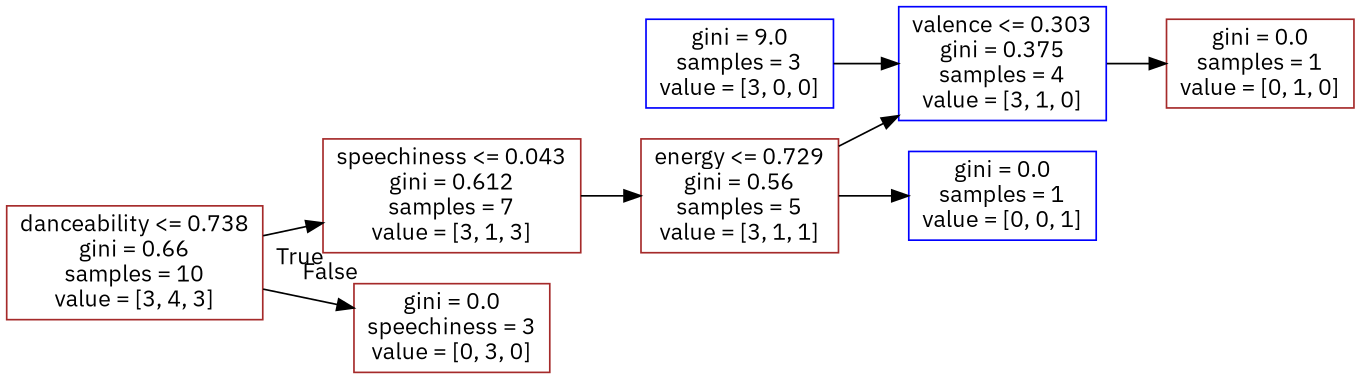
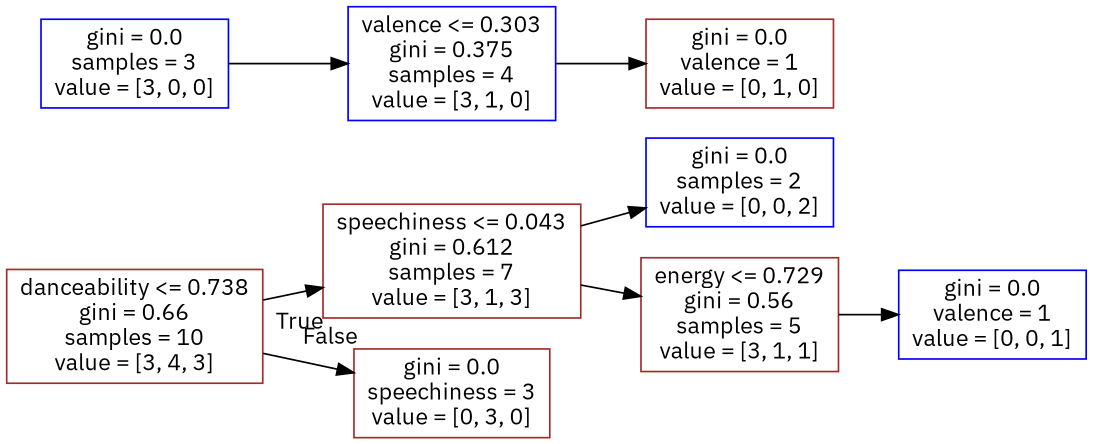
(740, 64) -> (135, 64)
(1260, 64) -> (740, 64)
(861, 135) -> none
none -> (740, 182)
(1002, 196) -> (992, 315)
